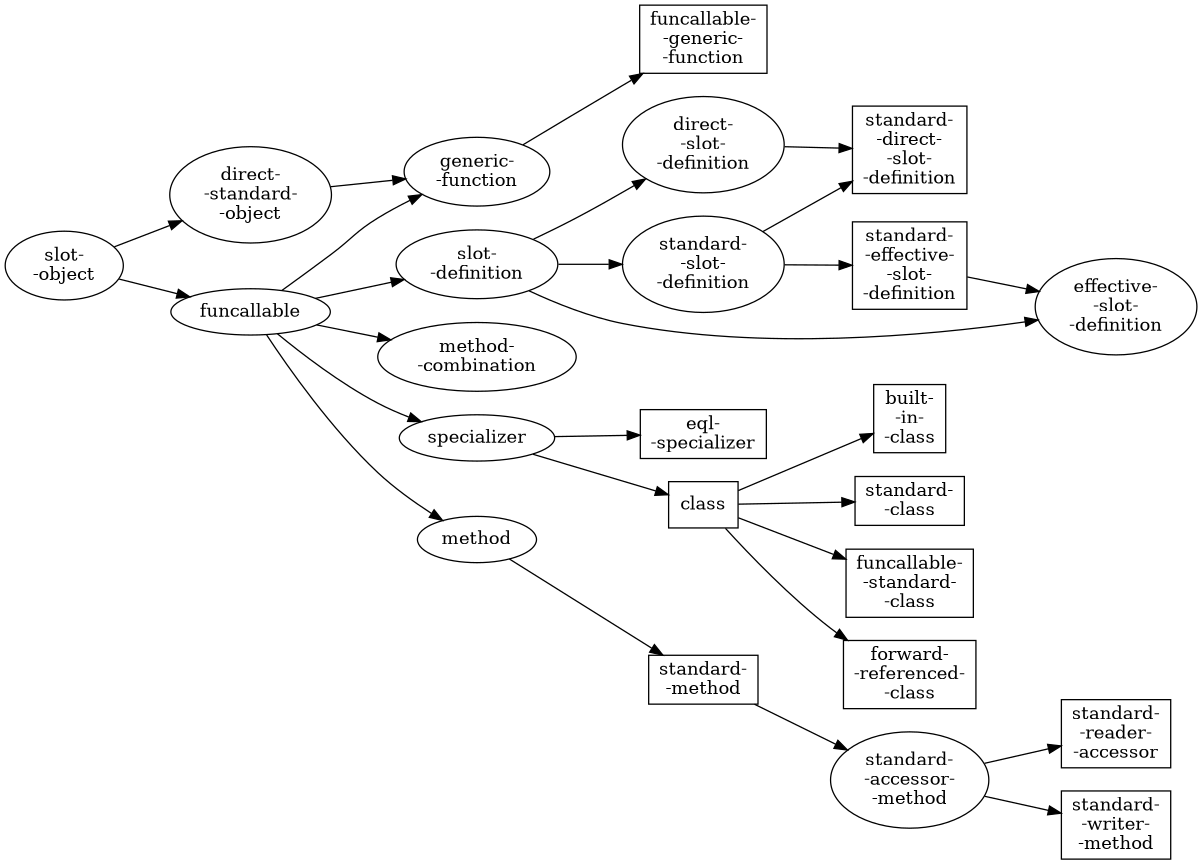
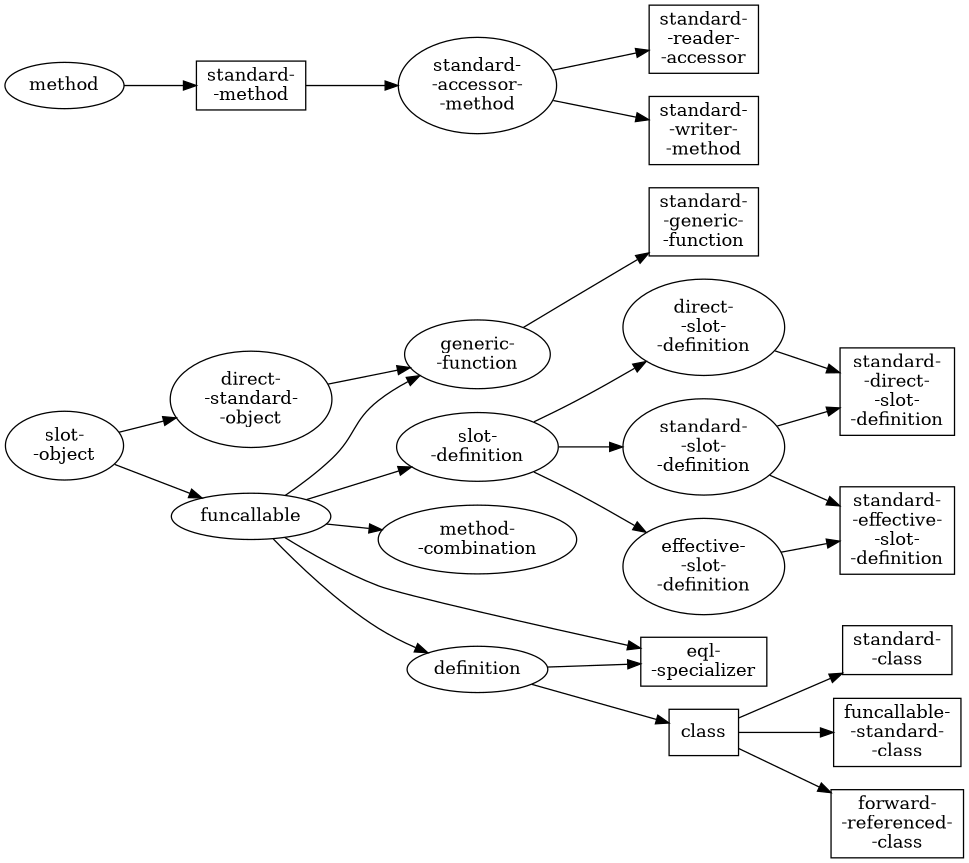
(703, 39) -> (704, 222)
(997, 283) -> (804, 548)
(910, 419) -> none
(340, 433) -> (451, 605)
(477, 438) -> (477, 669)
